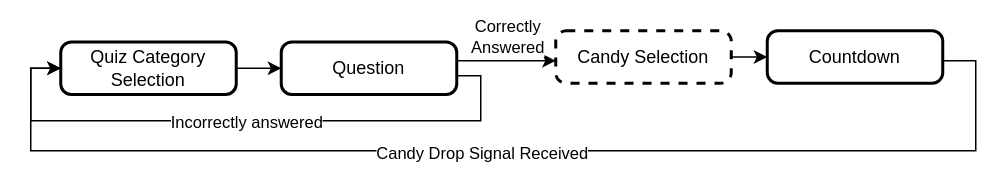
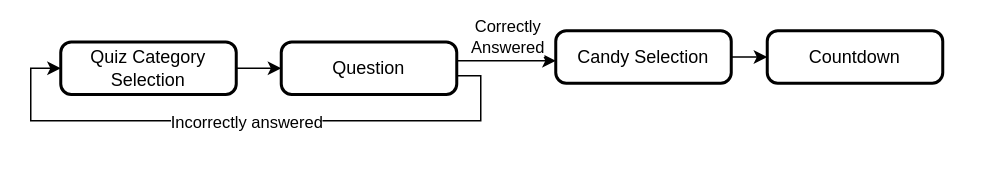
(644, 57) -> (644, 57)
(551, 151) -> none
